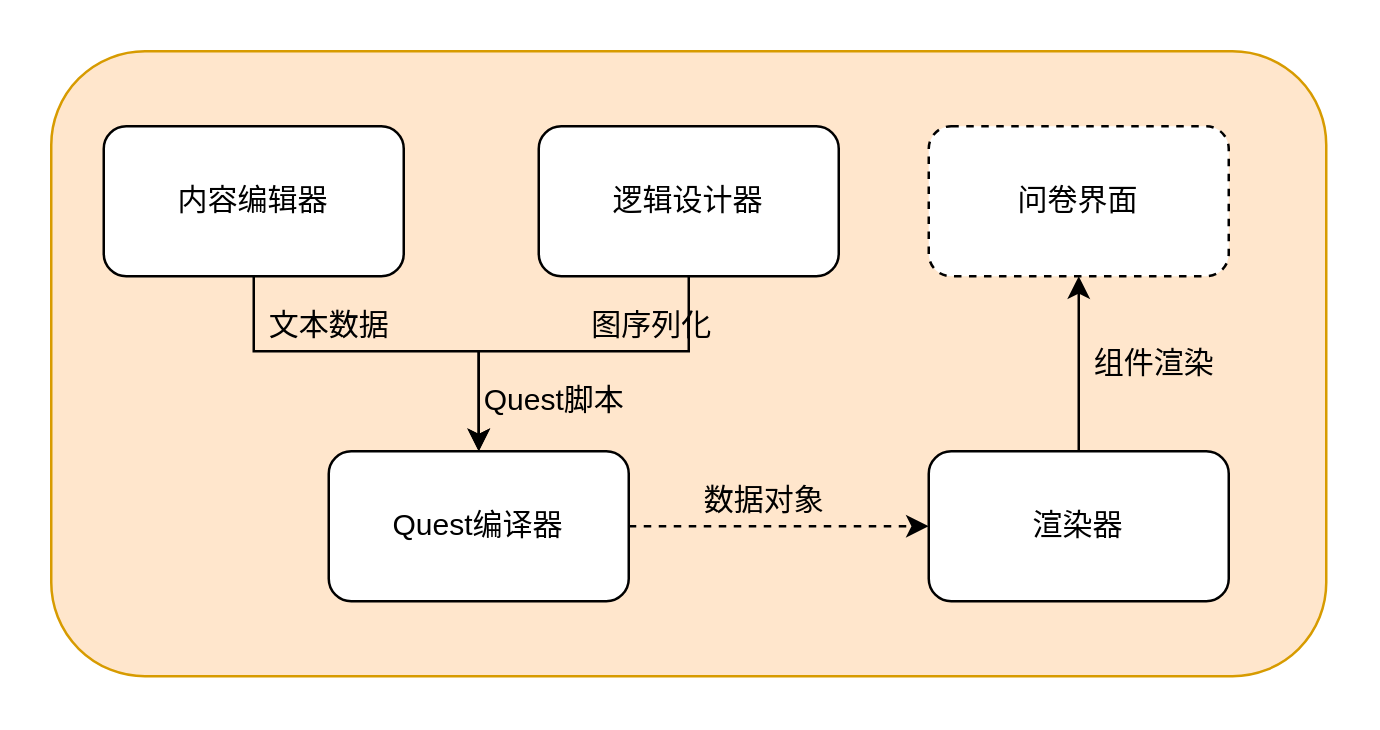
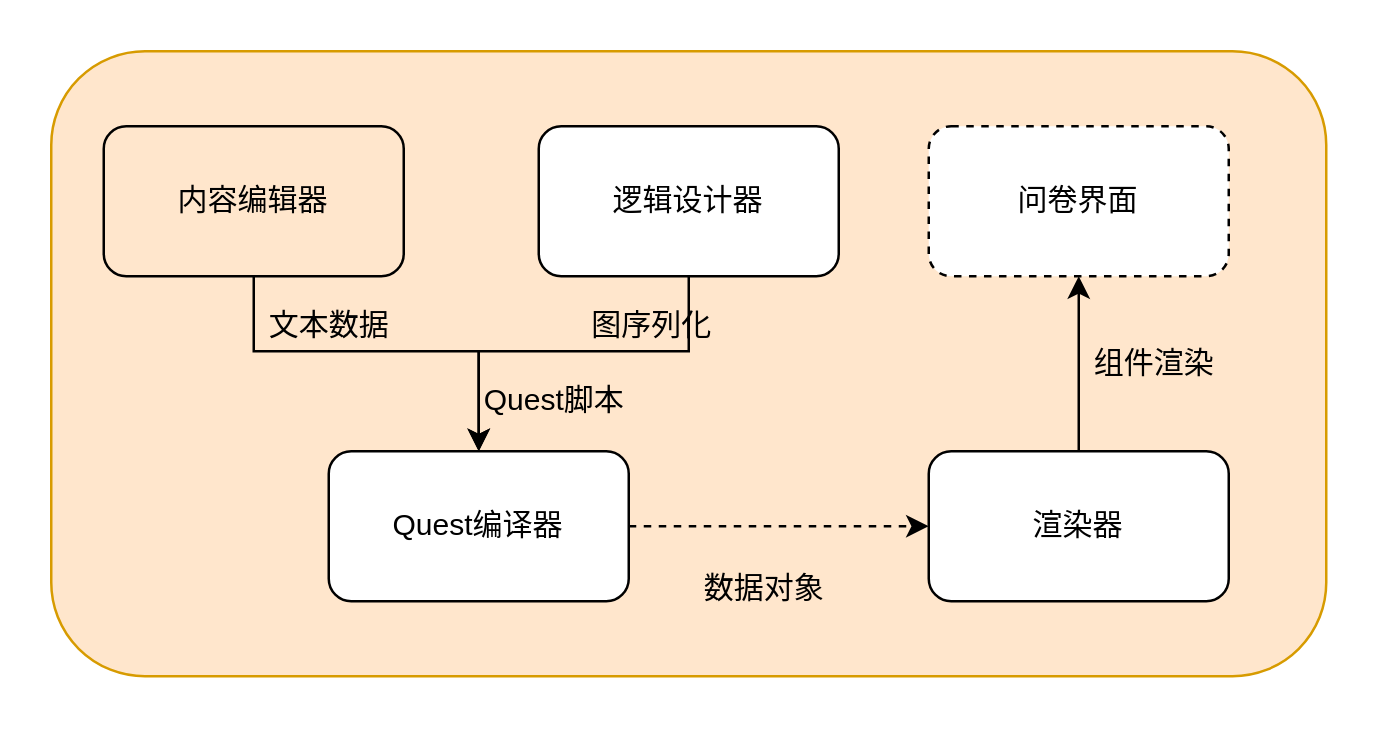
(254, 201) -> (254, 201)
(764, 501) -> (764, 589)
